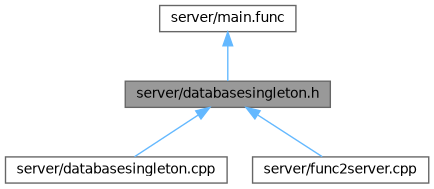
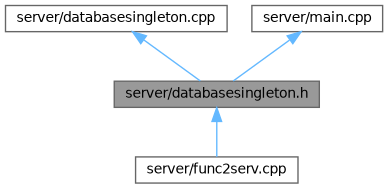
(228, 19) -> (317, 19)
(166, 136) -> (172, 61)
(341, 170) -> (217, 170)
